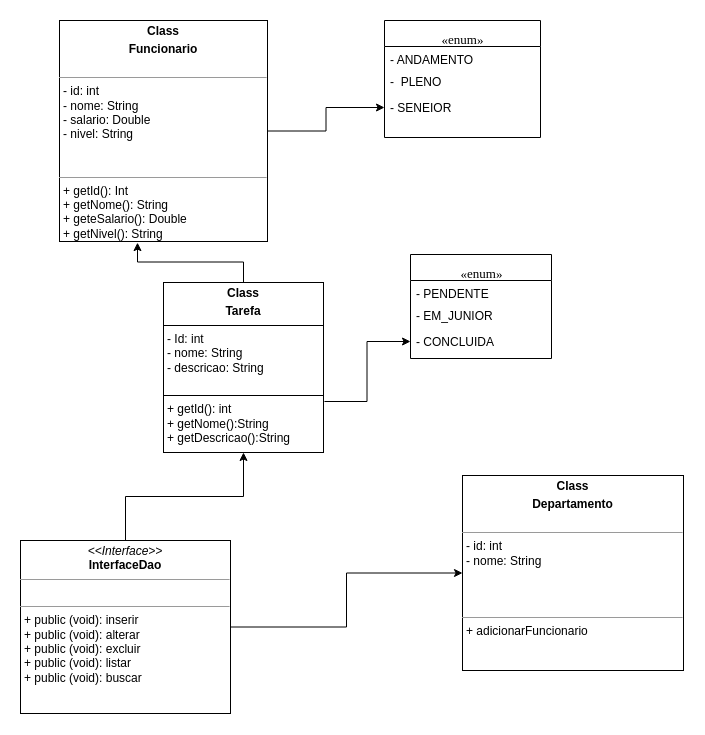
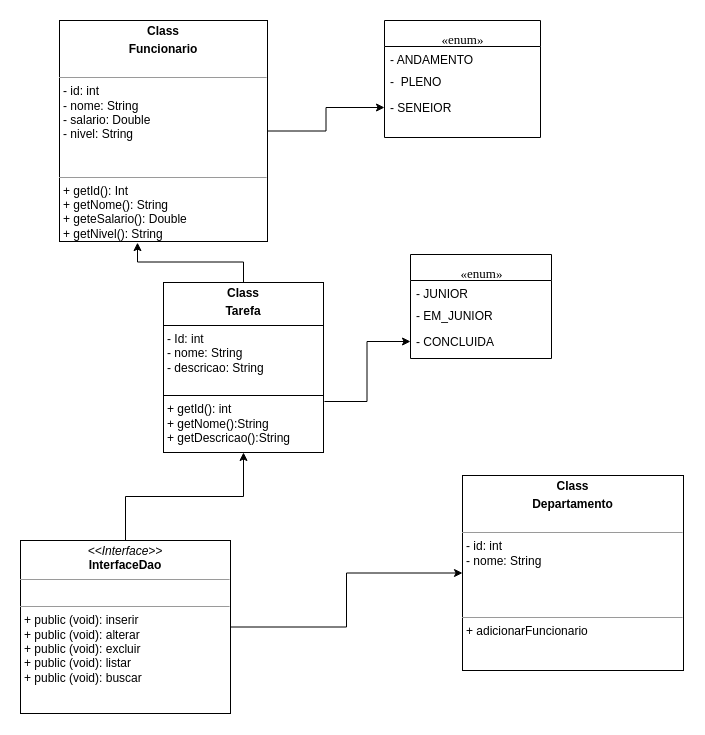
(449, 295) -> (442, 295)
